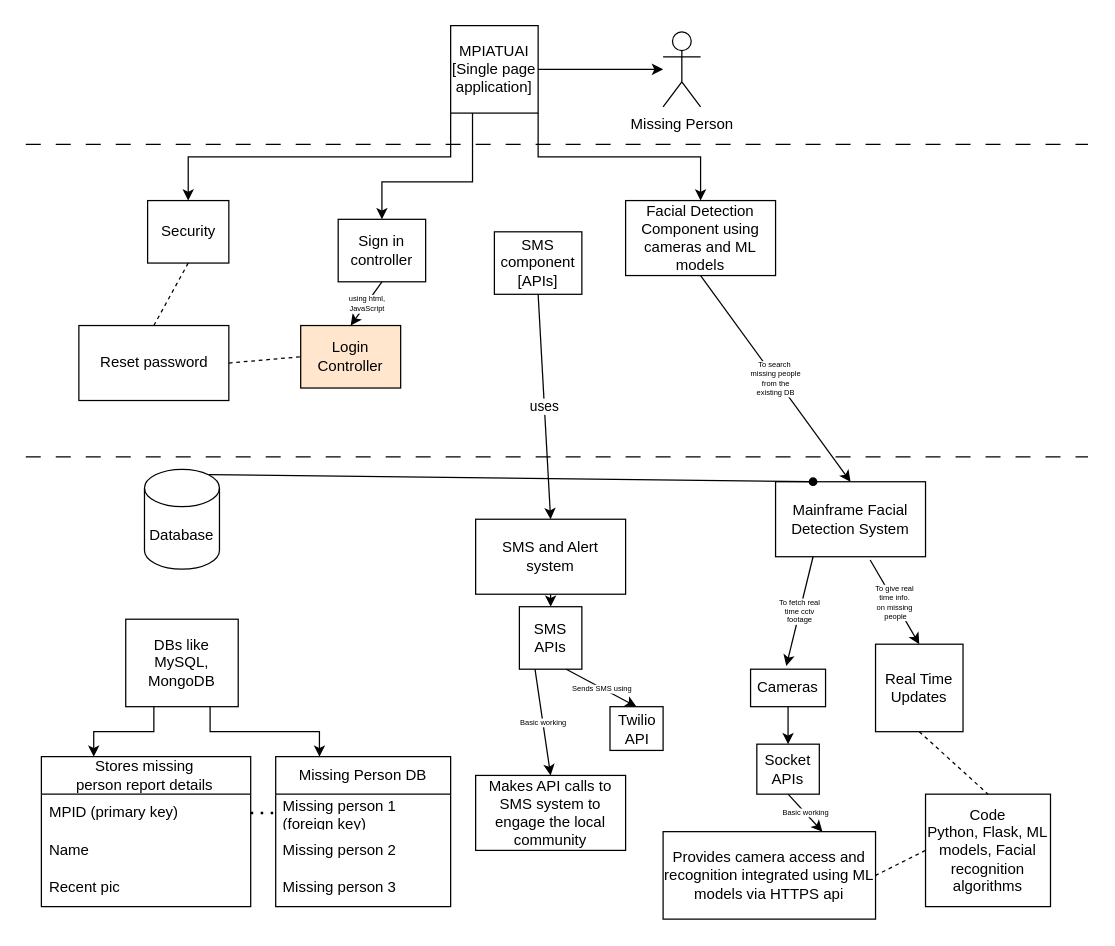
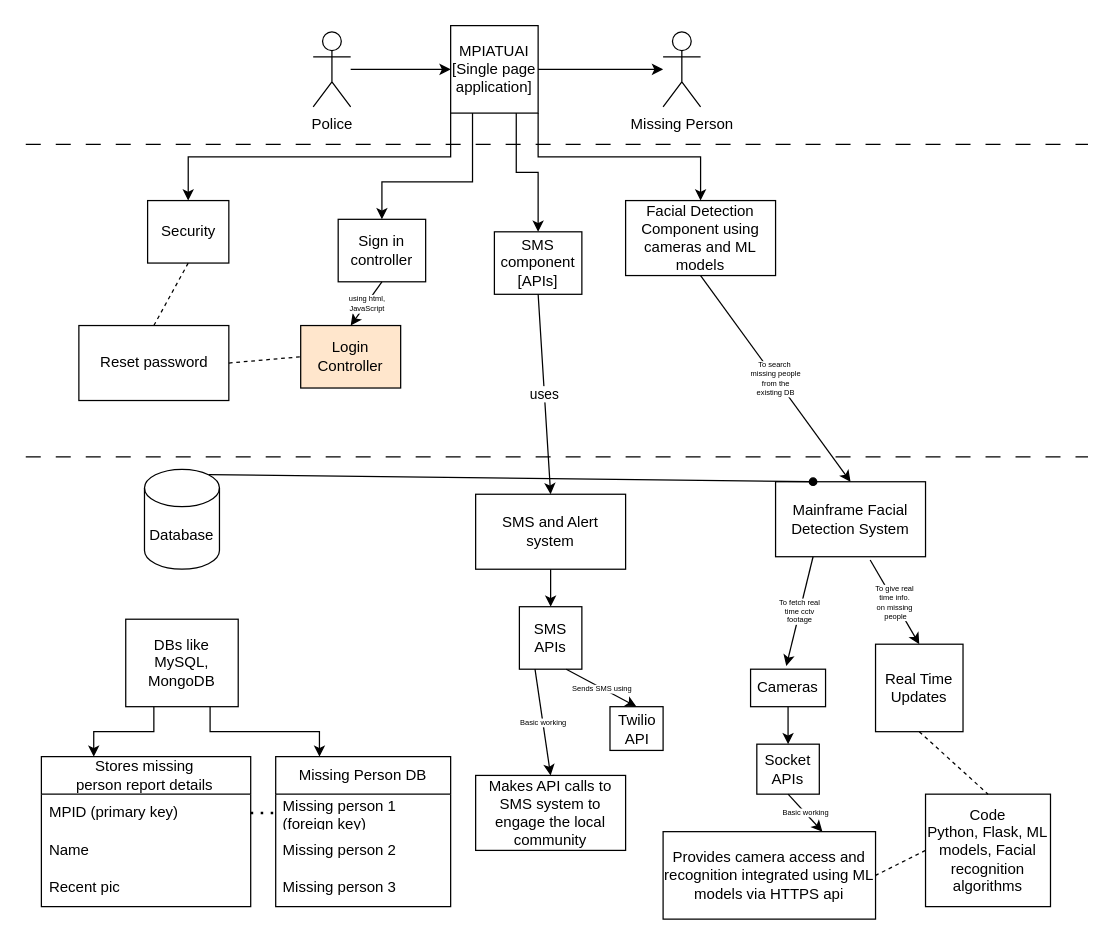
none -> (332, 69)
none -> (397, 69)
none -> (523, 173)
(551, 557) -> (551, 532)
